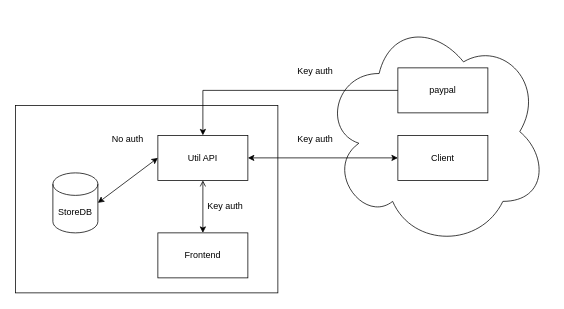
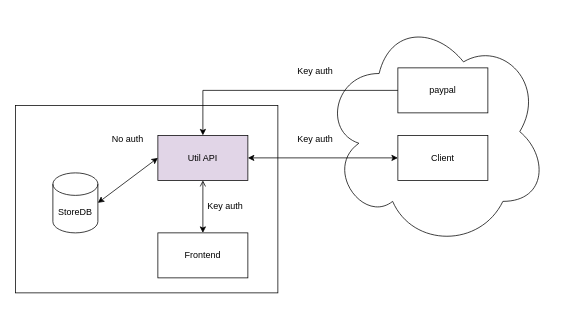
(203, 158) -> (203, 158)
